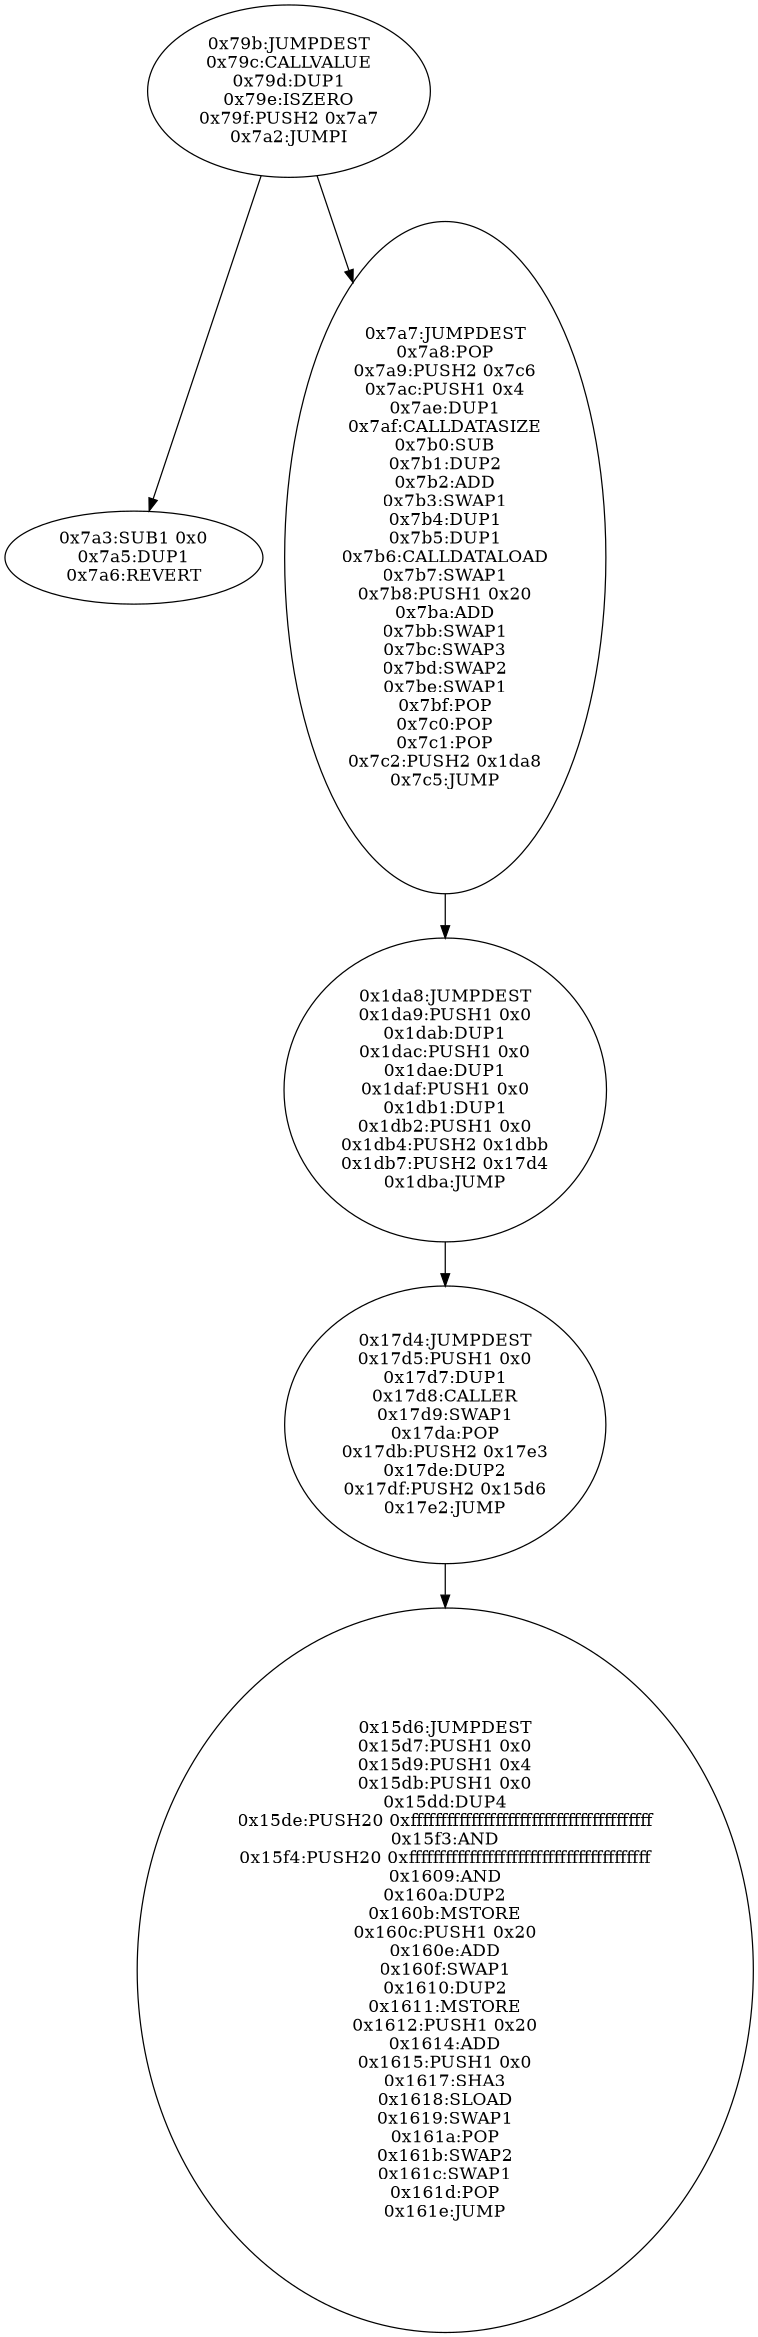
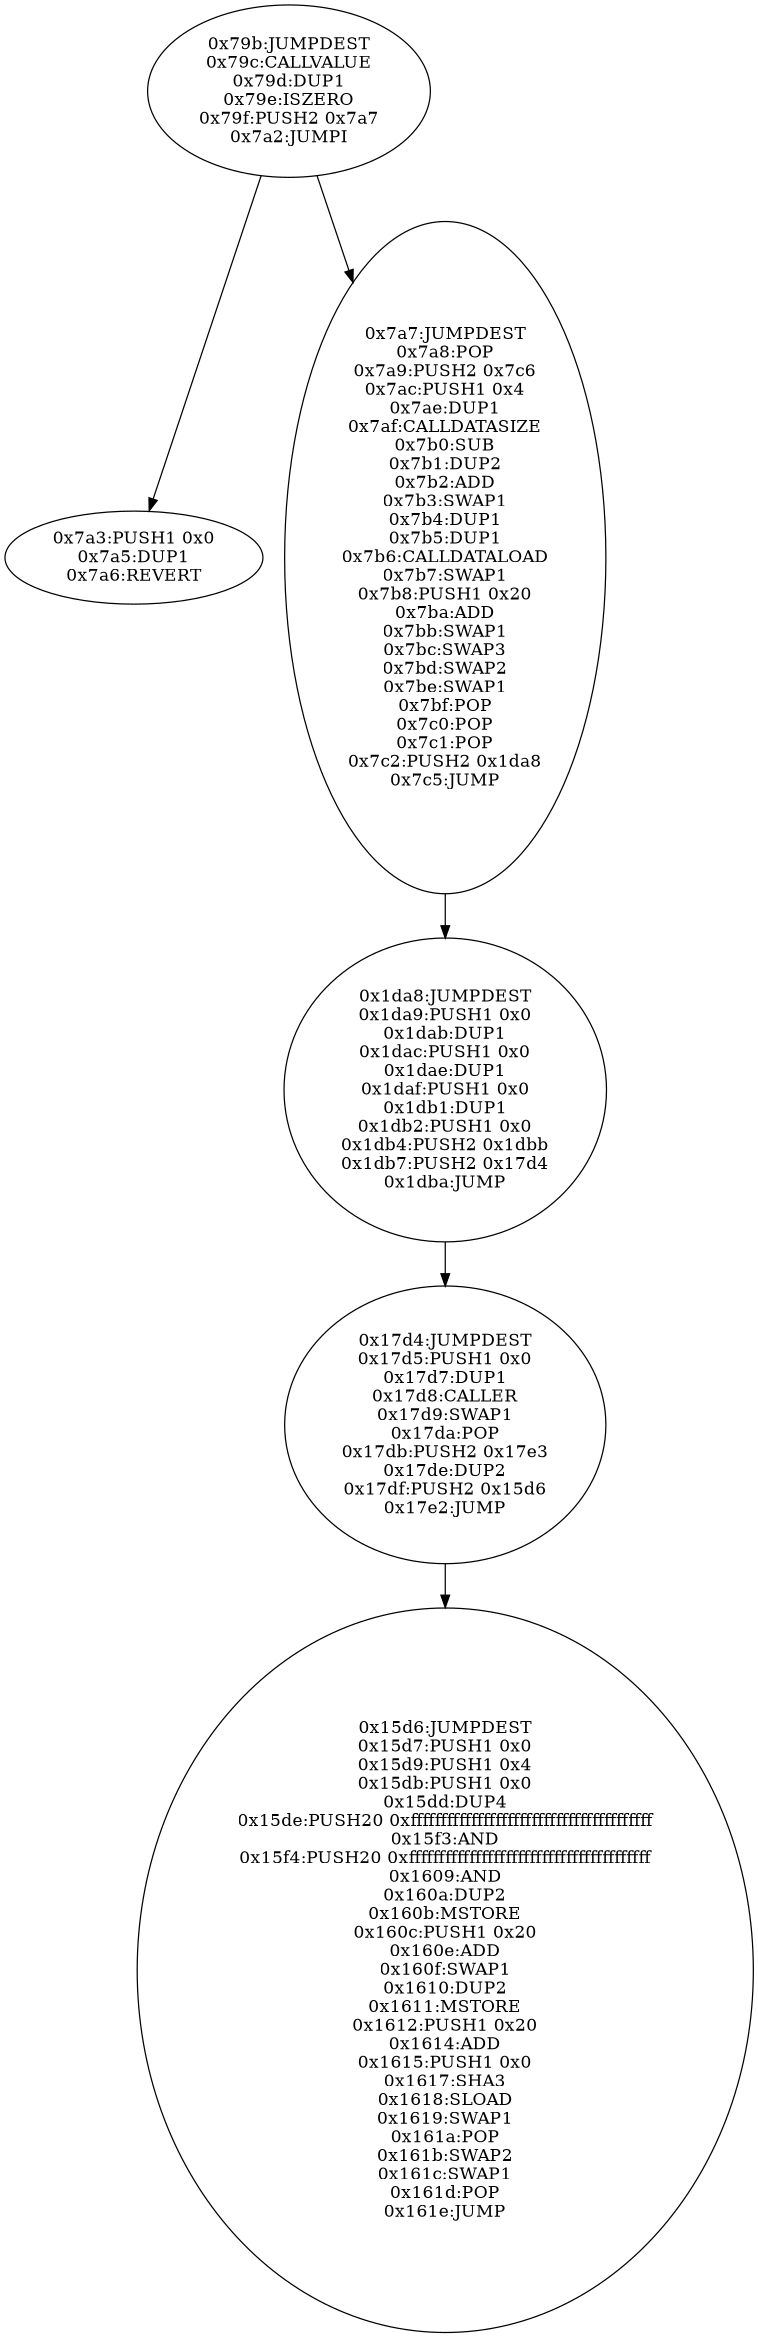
(134, 558) -> (134, 558)
